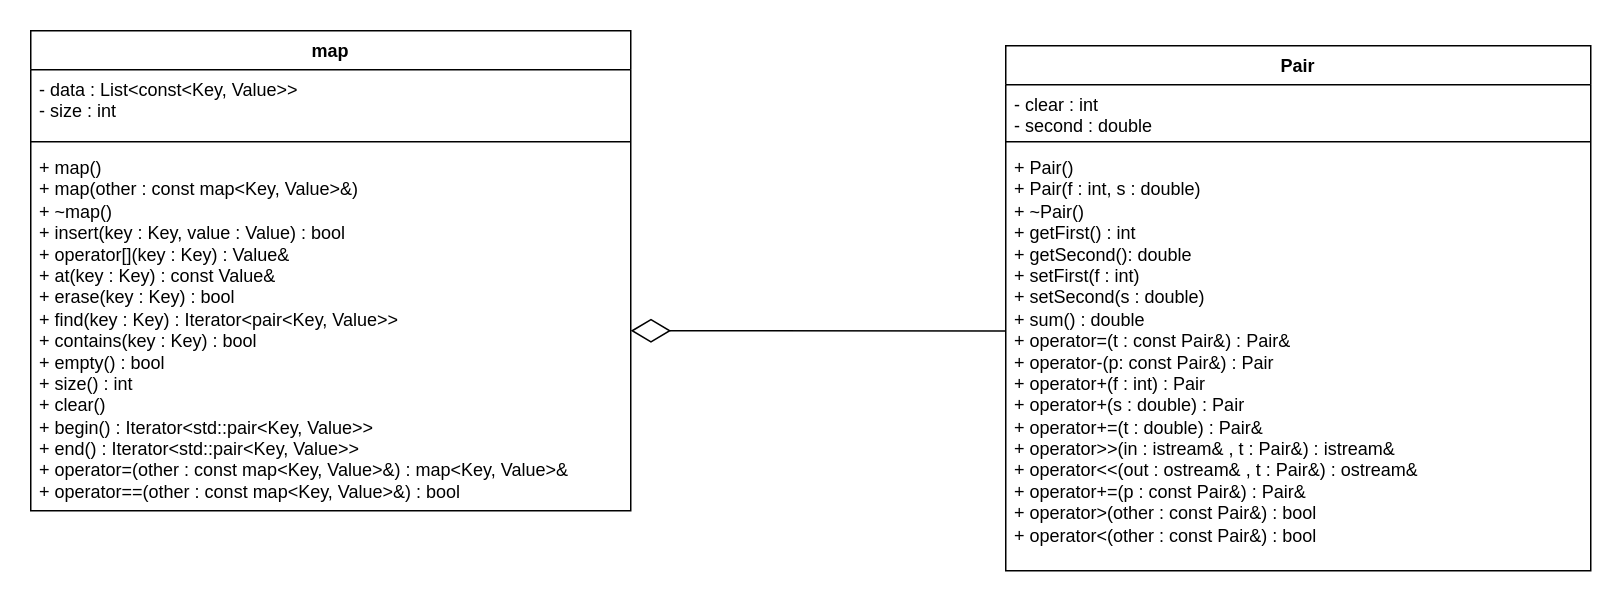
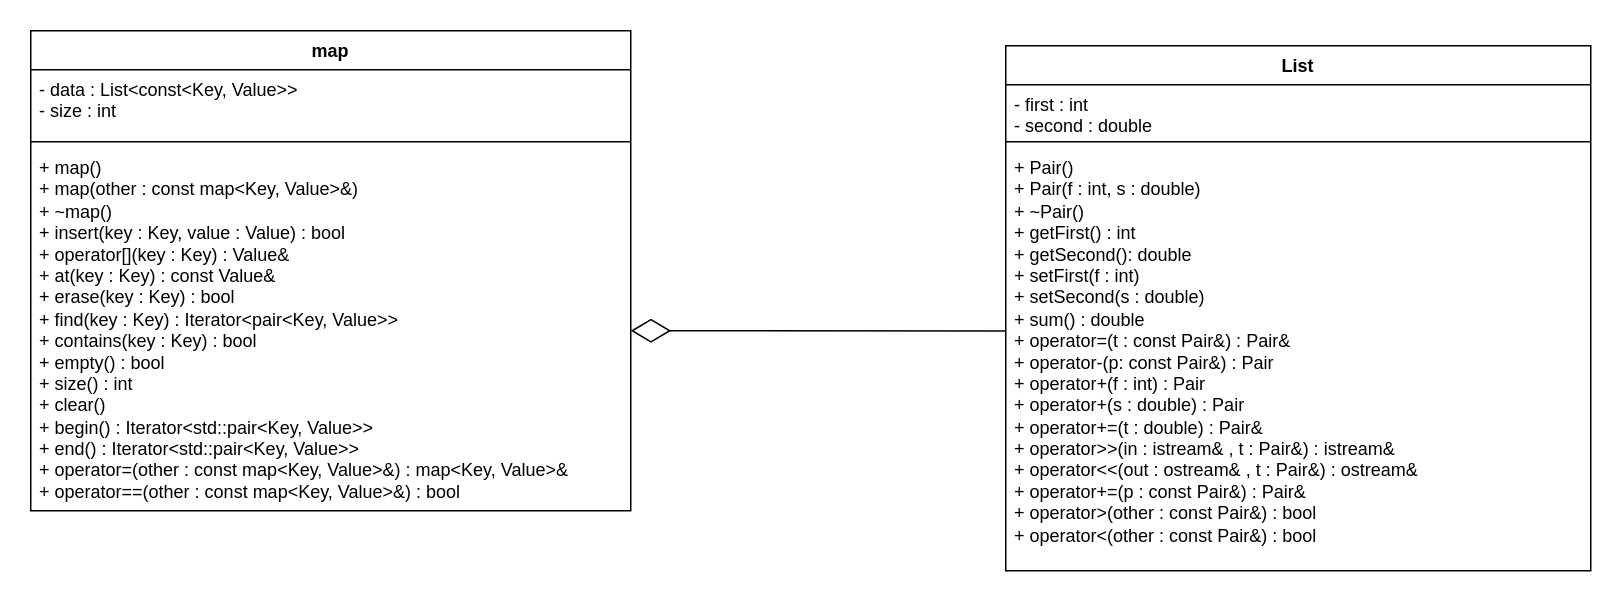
(1298, 67) -> (1298, 67)
(1089, 117) -> (1089, 117)
